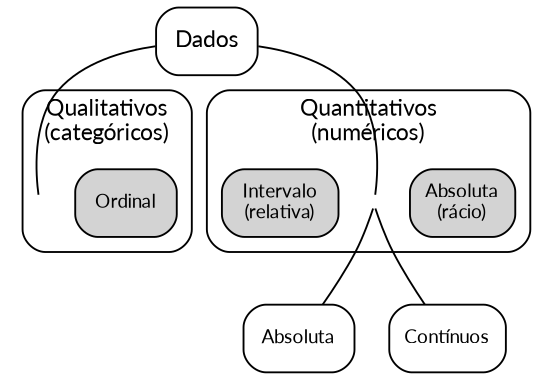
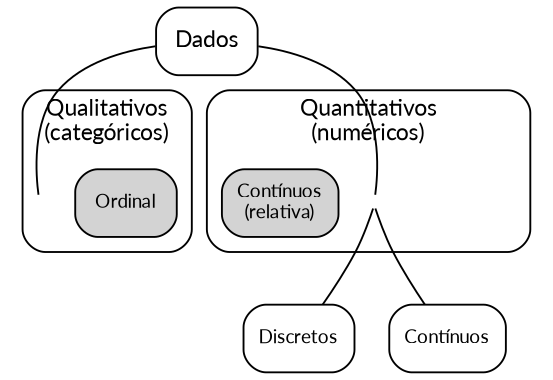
(280, 203) -> (280, 203)
(463, 203) -> none
(299, 338) -> (299, 338)
